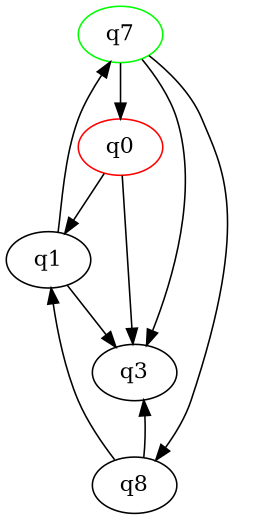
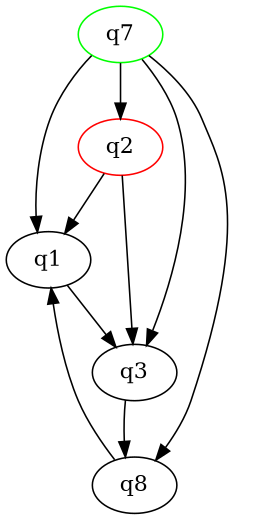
(121, 147) -> (121, 147)
(69, 151) -> (47, 130)
(145, 437) -> (124, 421)
